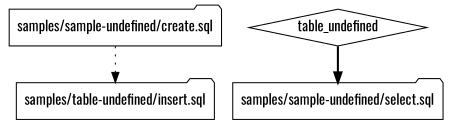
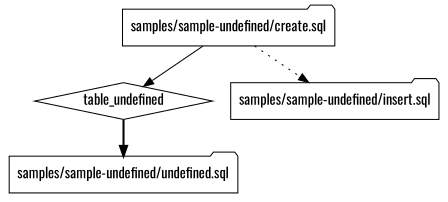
none -> (178, 63)
(115, 101) -> (335, 101)
(338, 101) -> (124, 175)
